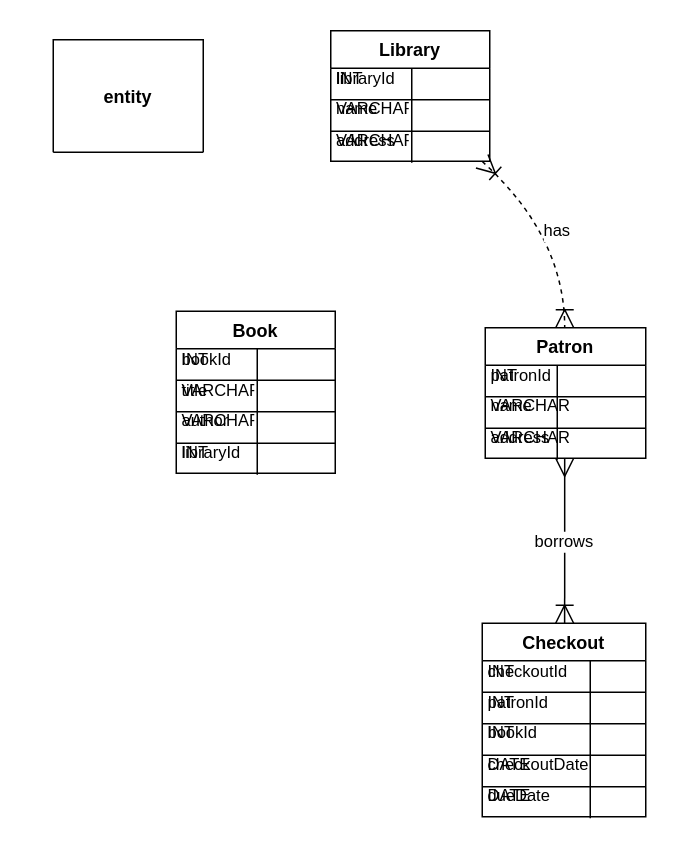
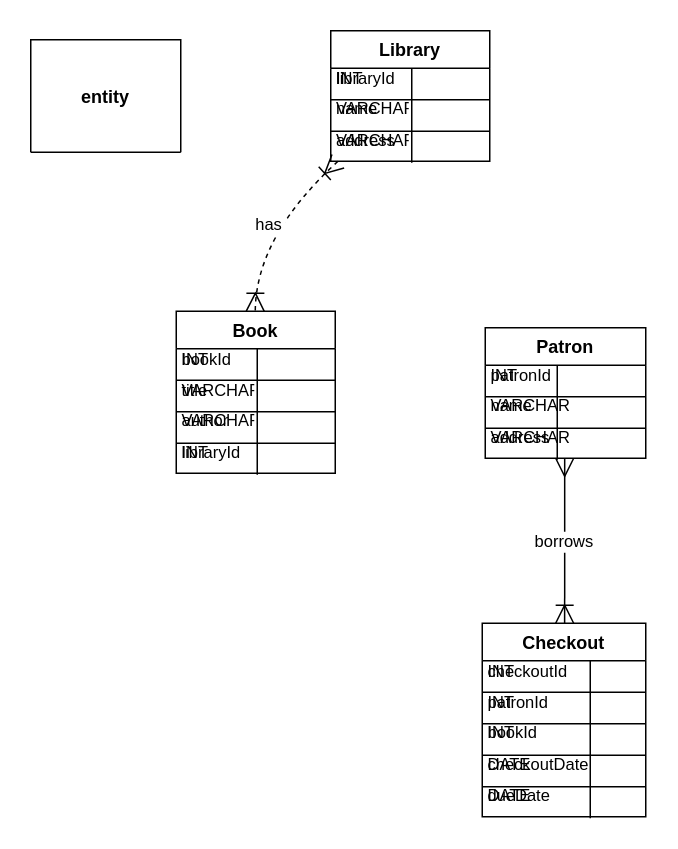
(128, 96) -> (106, 96)
none -> (280, 230)
(543, 238) -> none
